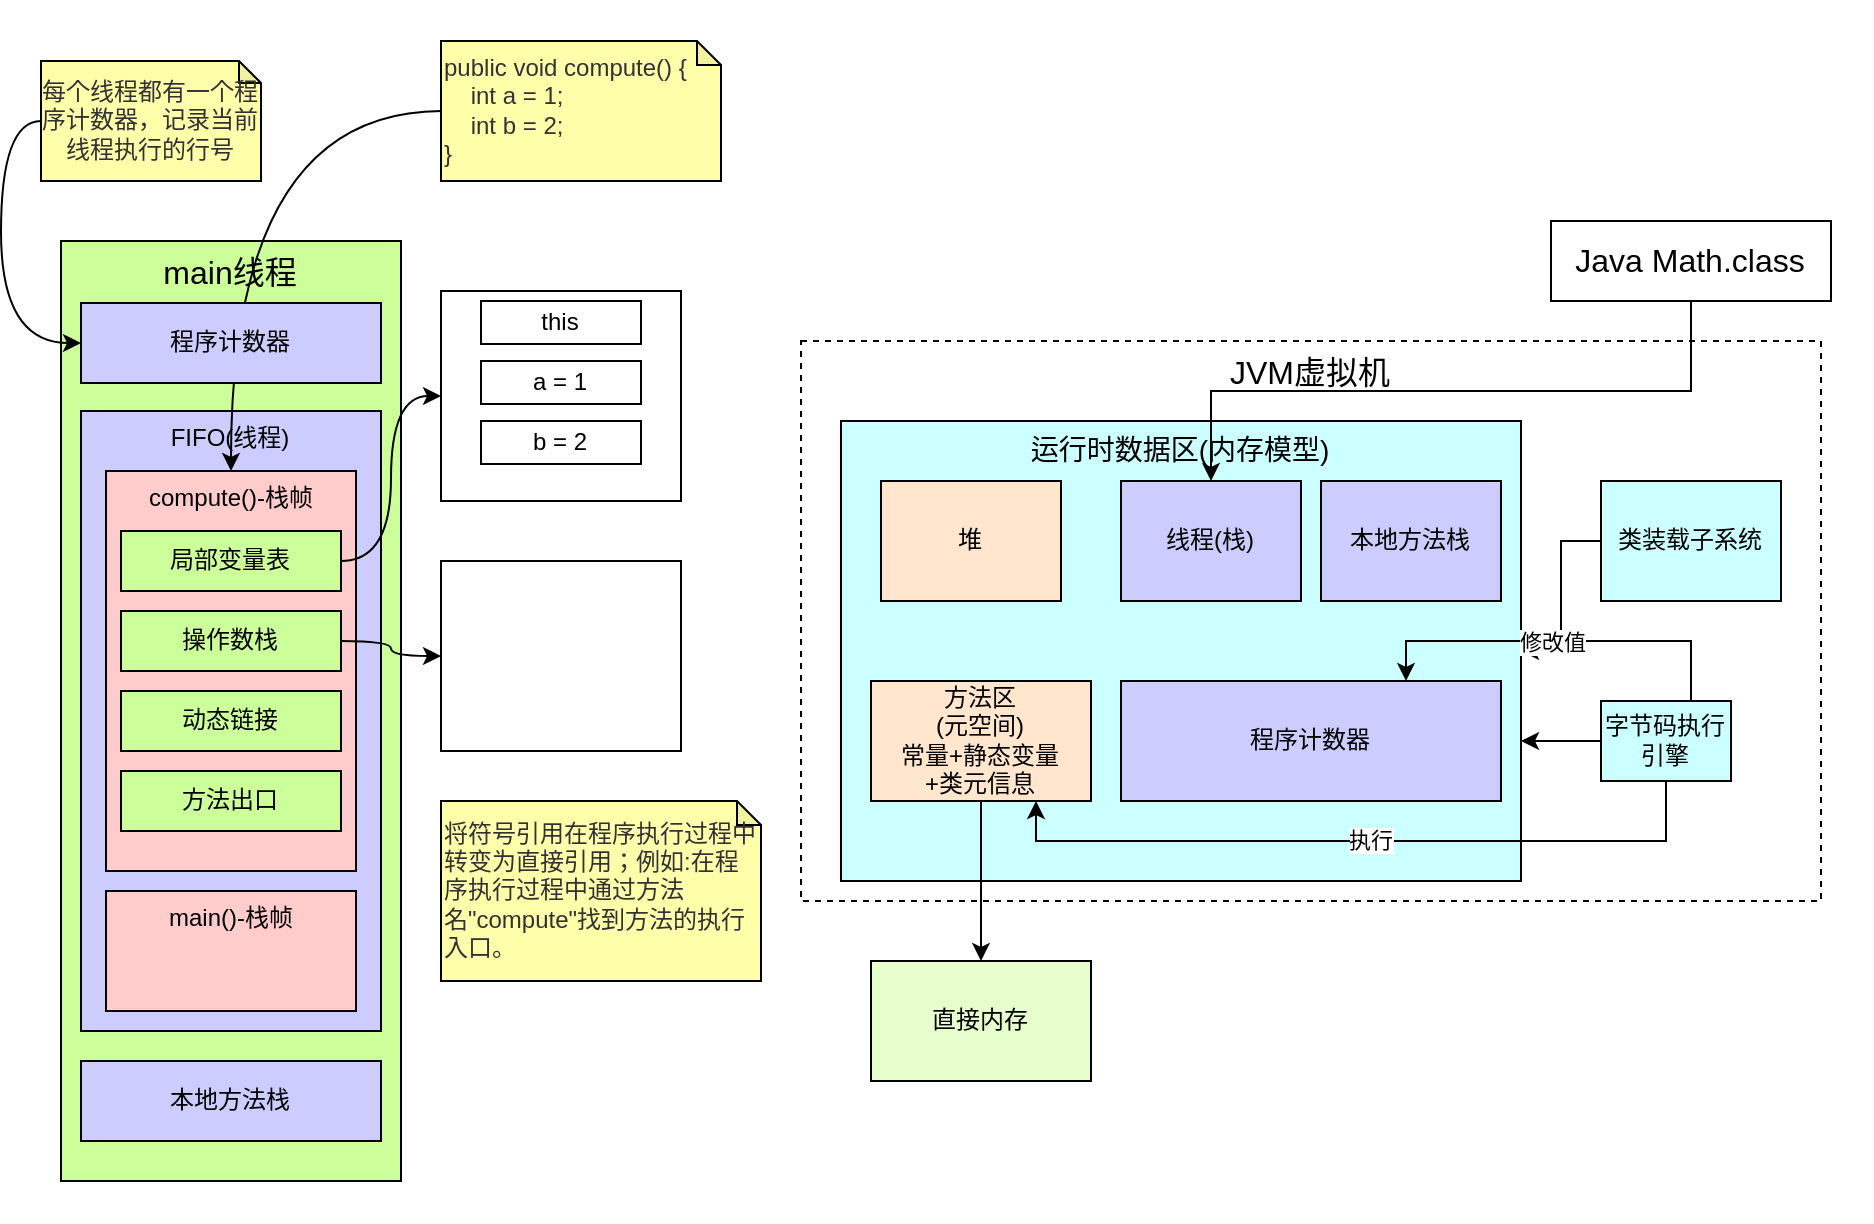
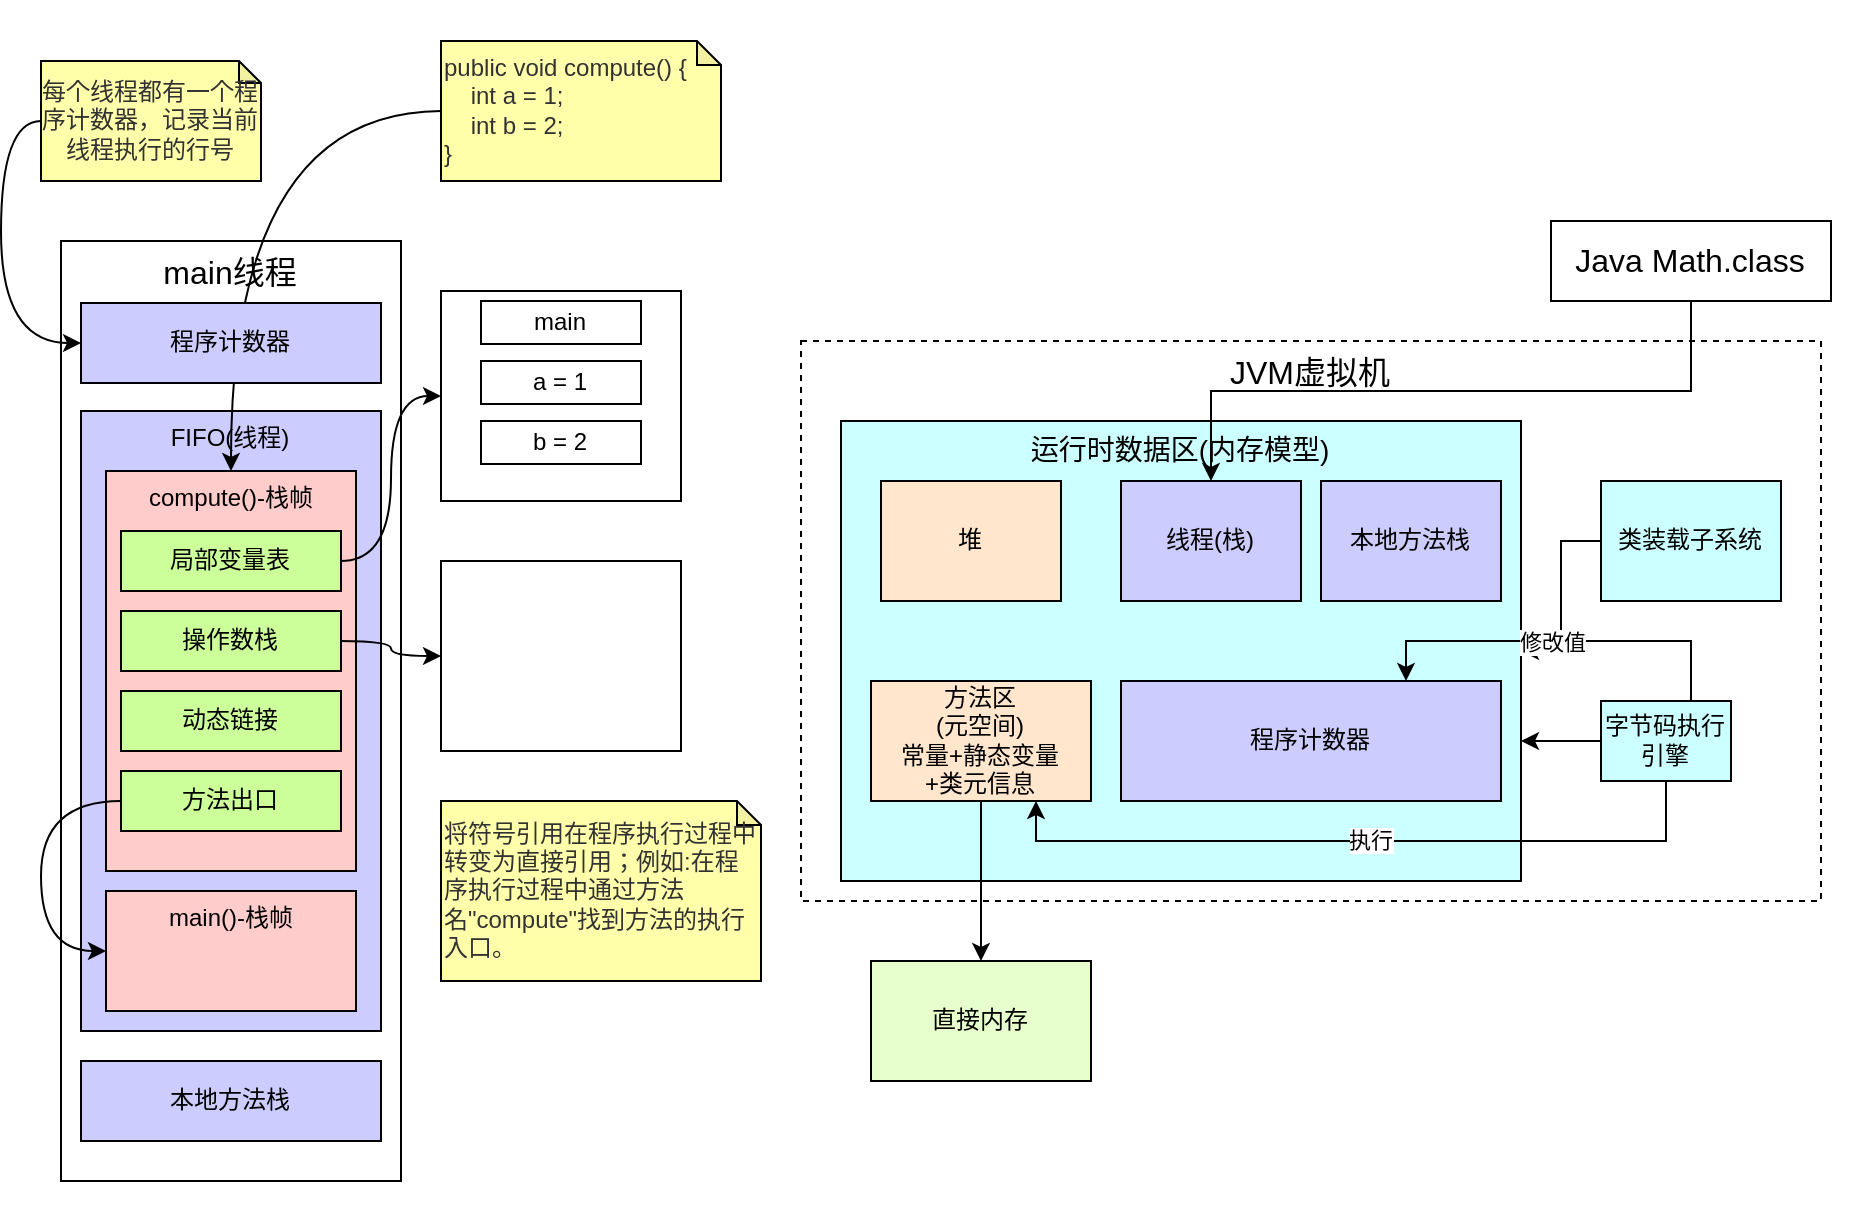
(231, 269) -> (231, 269)
(561, 323) -> (561, 323)
none -> (42, 865)
